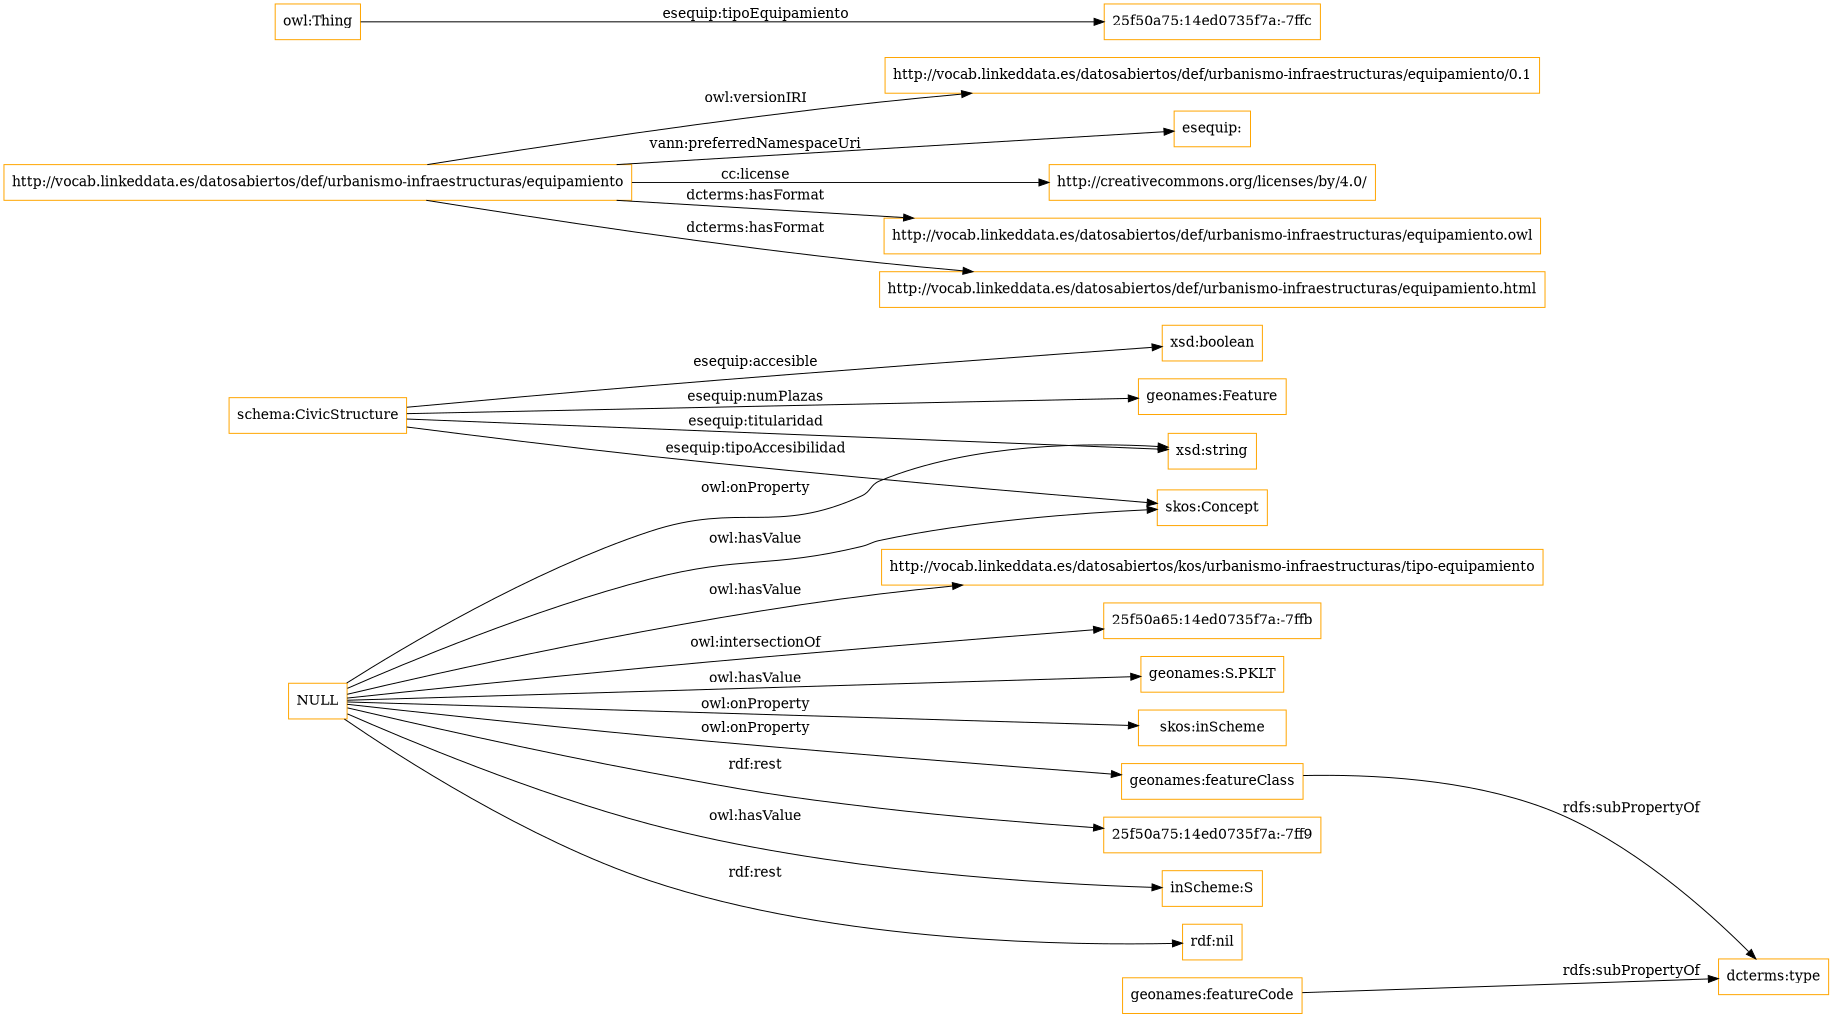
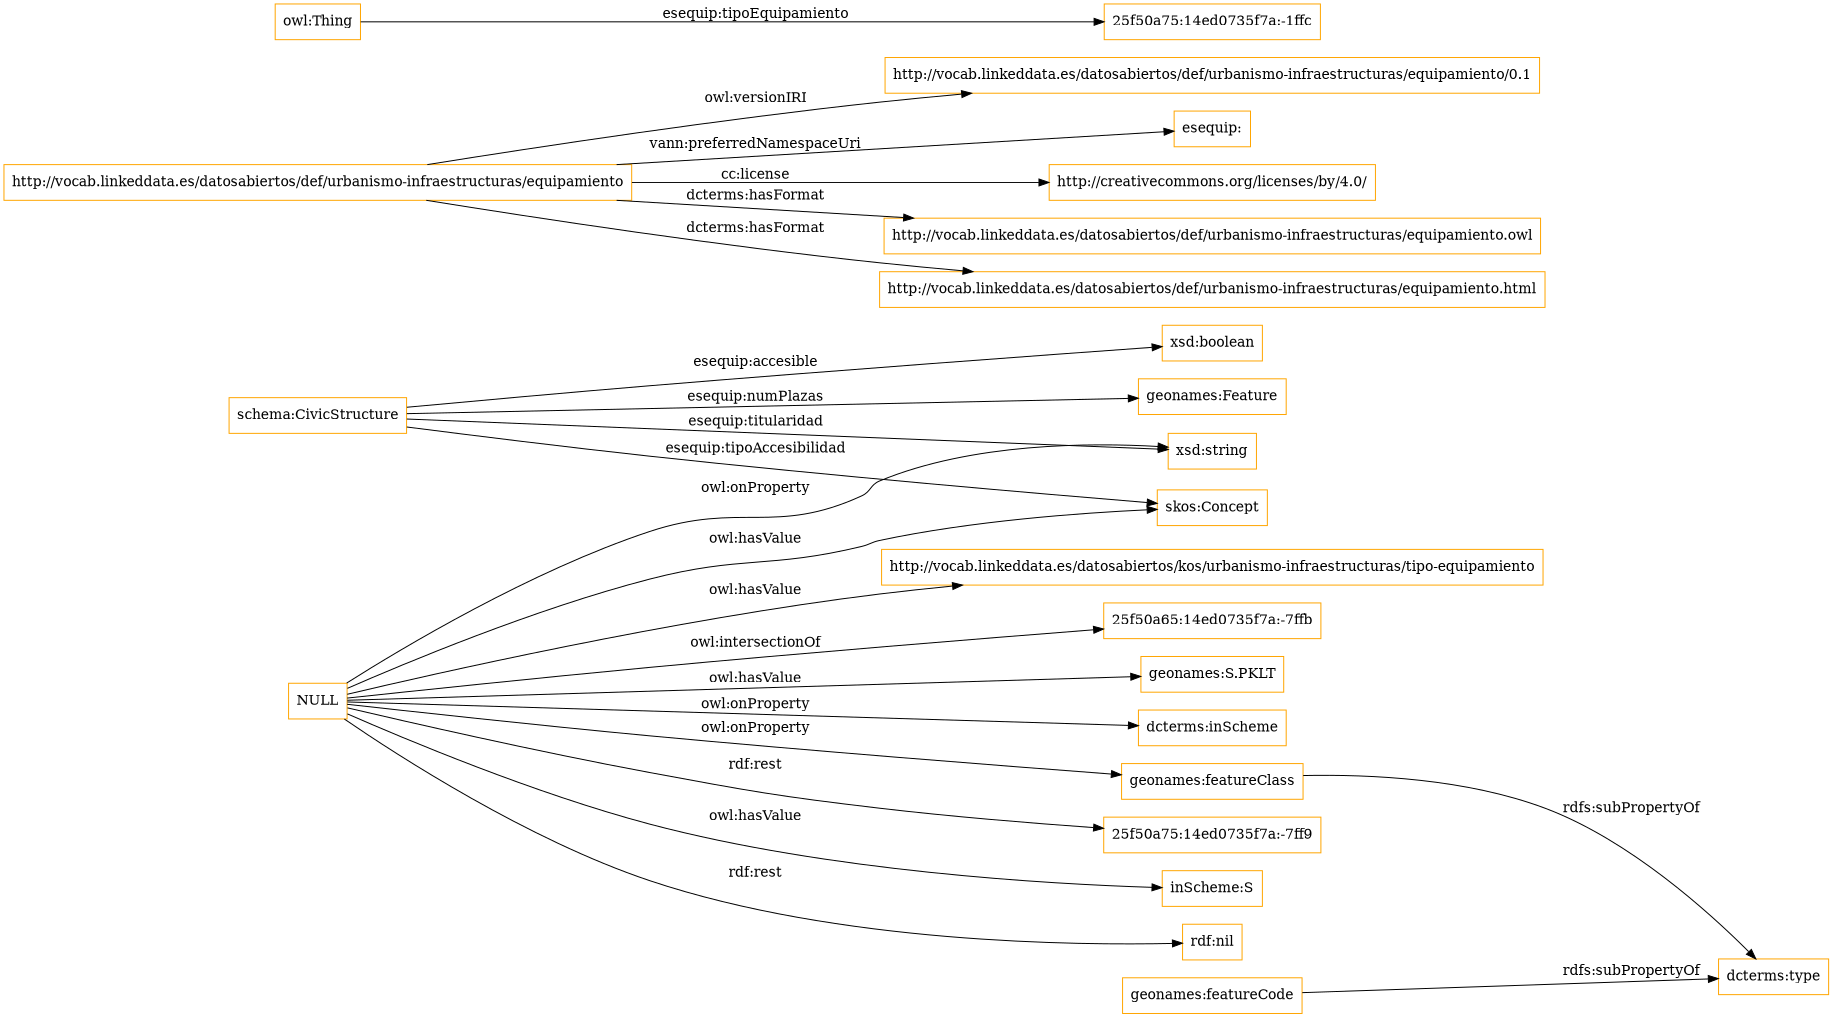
(1212, 22) -> (1212, 22)
(1212, 728) -> (1212, 728)
